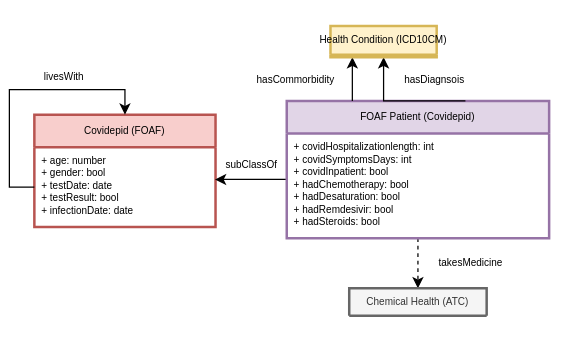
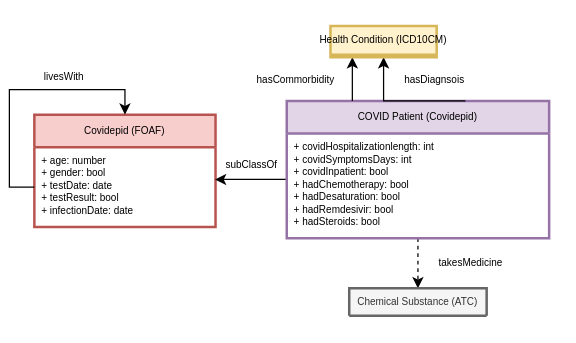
(418, 117) -> (418, 117)
(418, 302) -> (418, 302)
